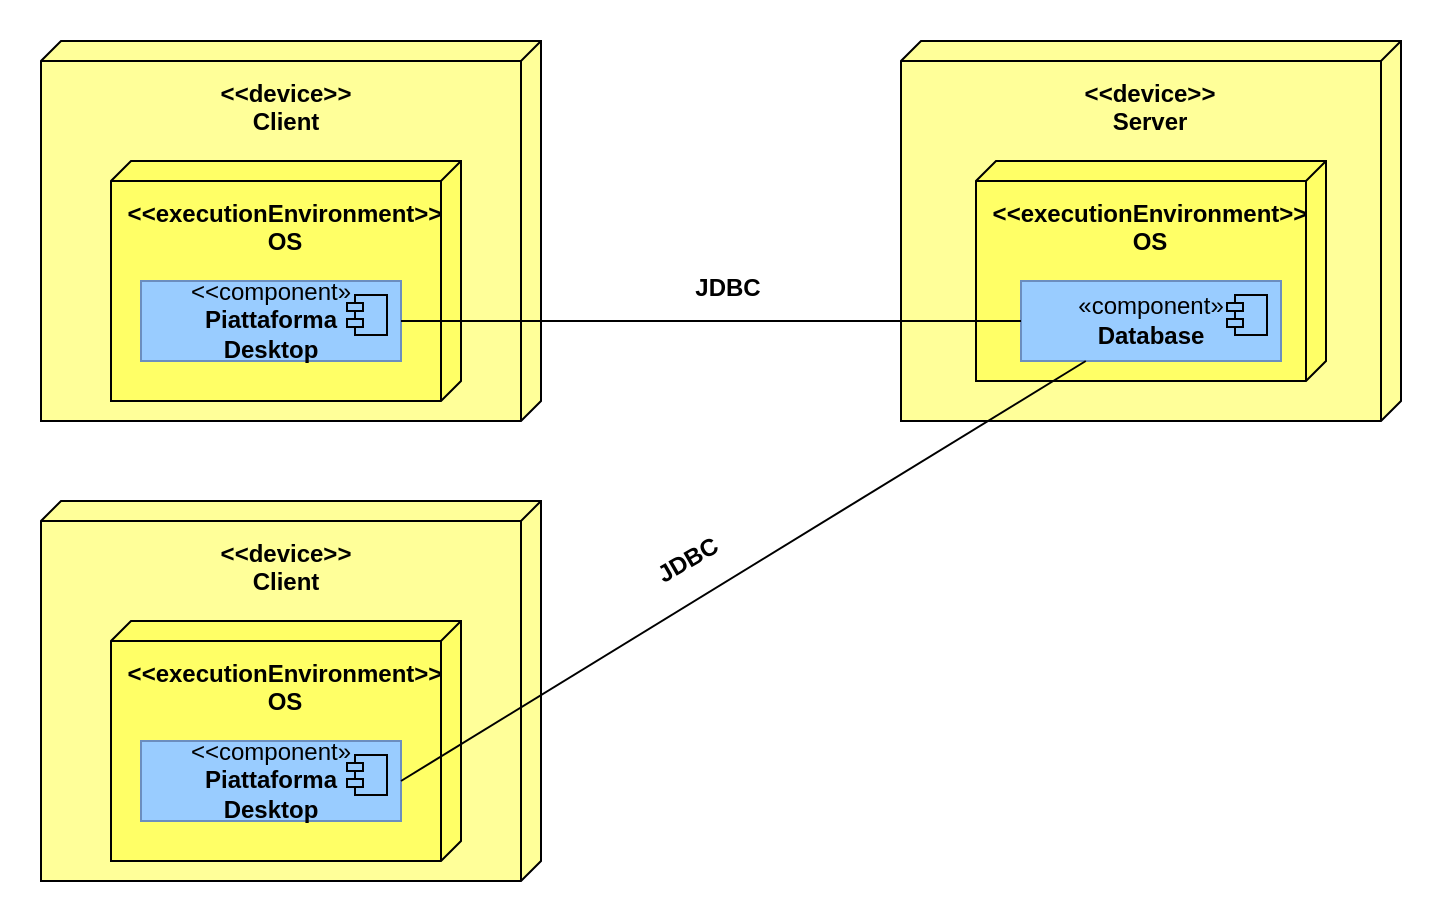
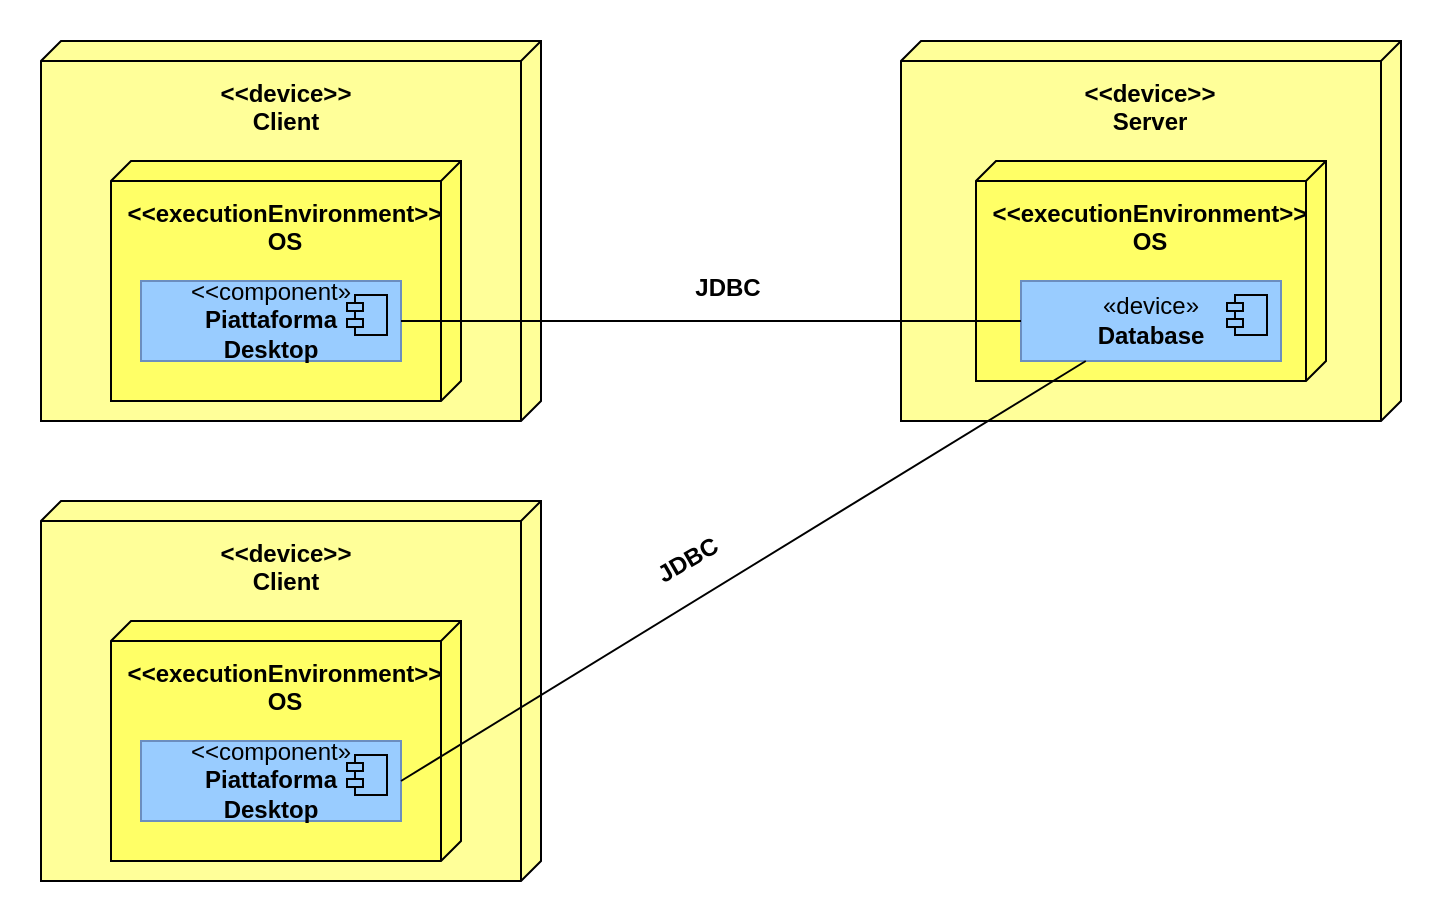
(1152, 321) -> (1152, 321)
